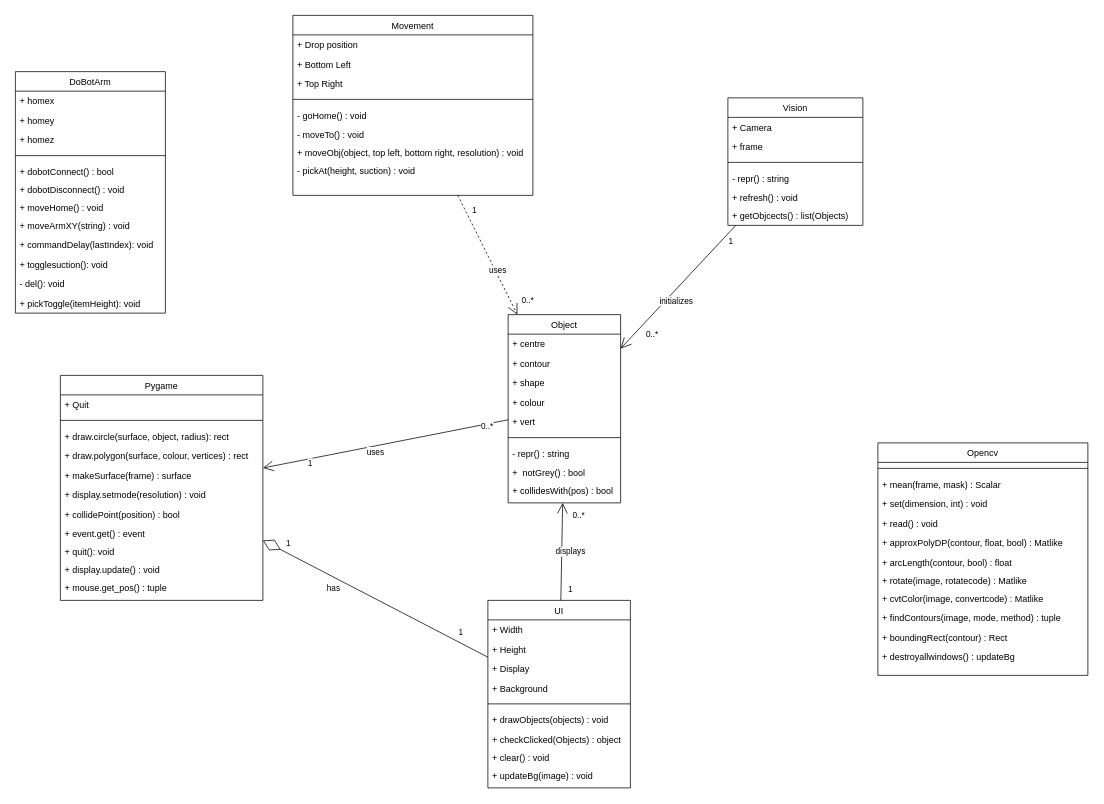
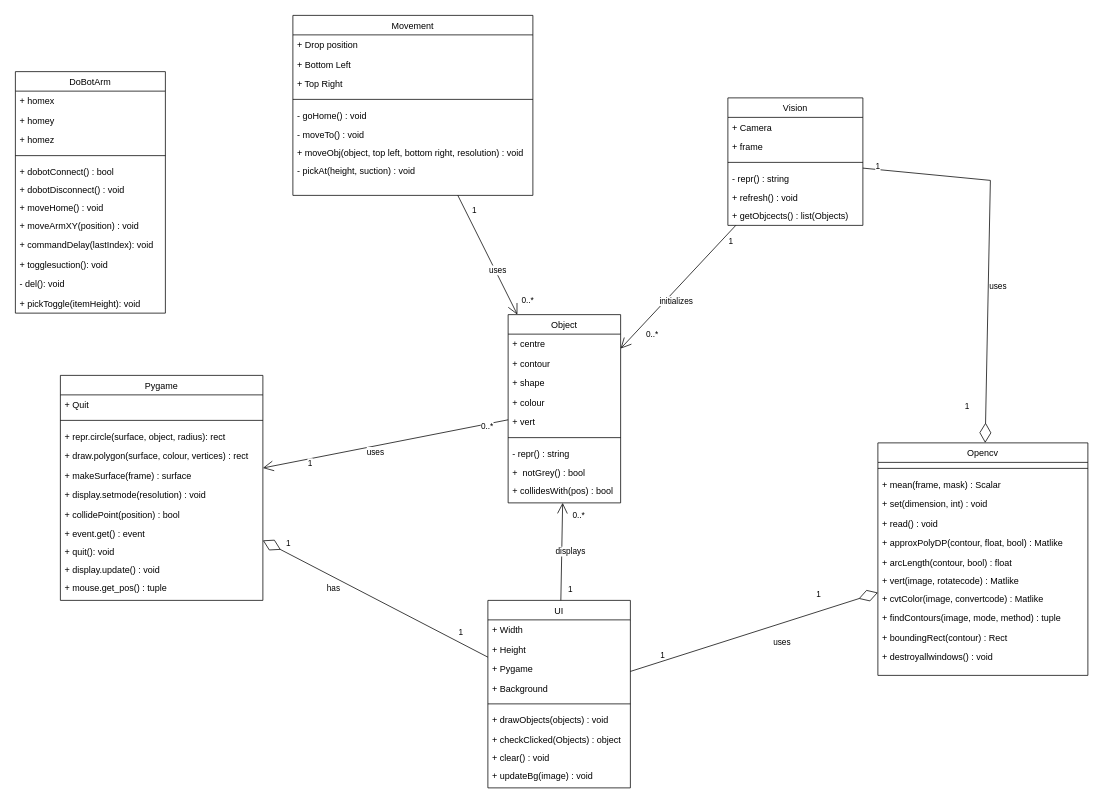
(79, 226) -> (83, 226)
(476, 231) -> (476, 231)
none -> (989, 238)
(163, 437) -> (163, 437)
(965, 581) -> (960, 581)
none -> (746, 635)
(954, 657) -> (943, 657)
(511, 669) -> (511, 669)
